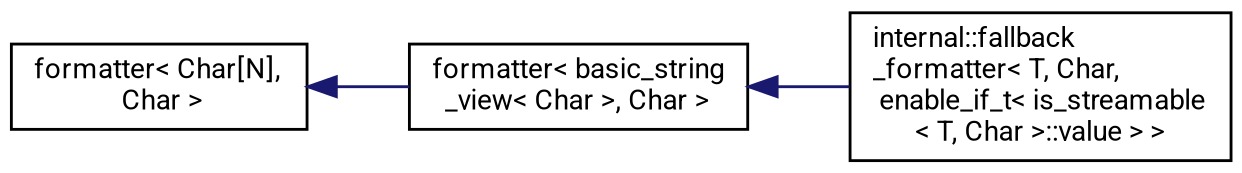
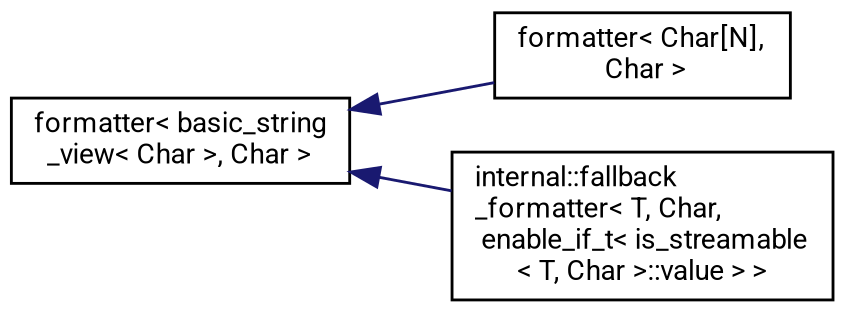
(373, 87) -> (437, 93)
